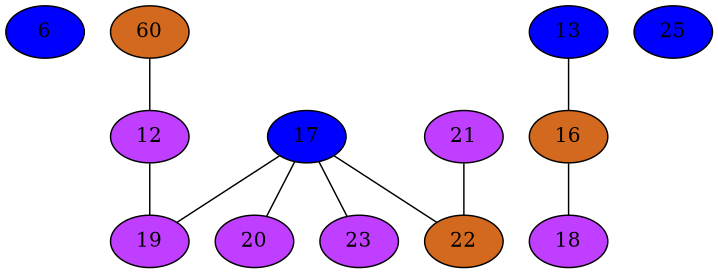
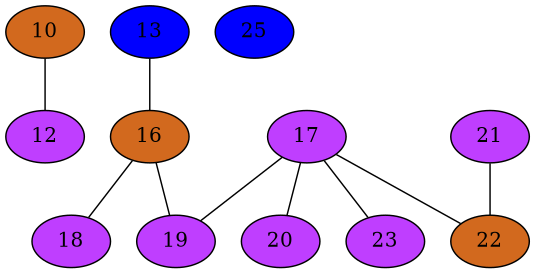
(45, 32) -> none
(150, 32) -> (45, 32)
(307, 137) -> (307, 137)
(150, 189) -> (163, 189)
